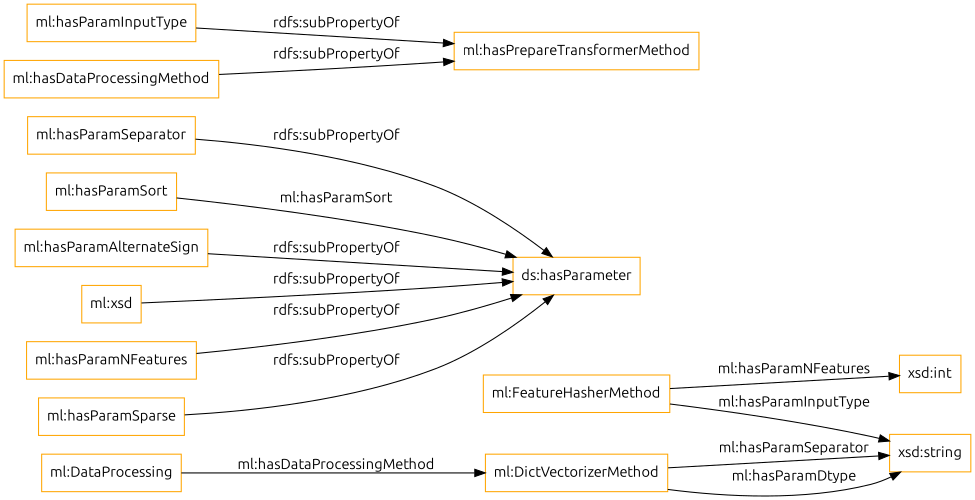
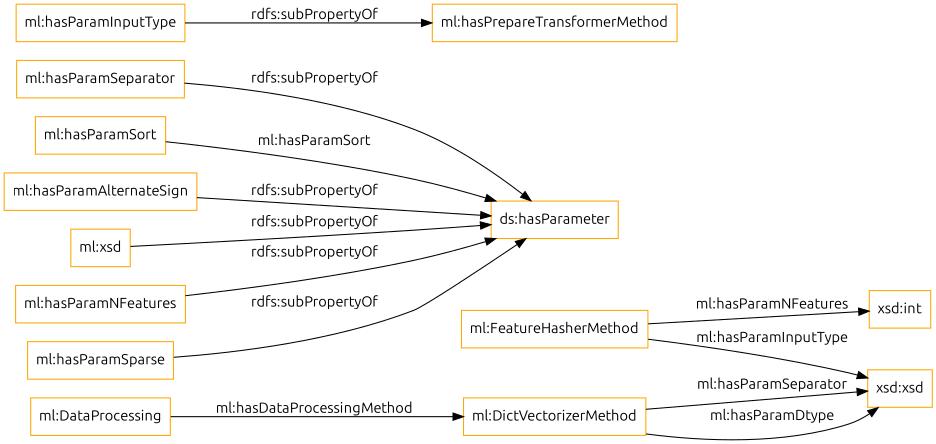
(111, 79) -> none
(930, 453) -> (900, 389)
